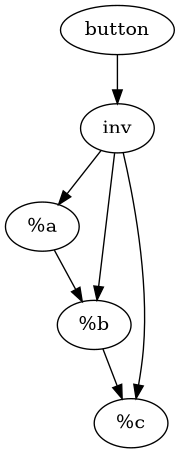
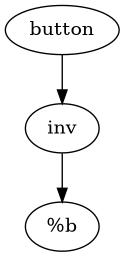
(42, 227) -> none
(131, 423) -> none
